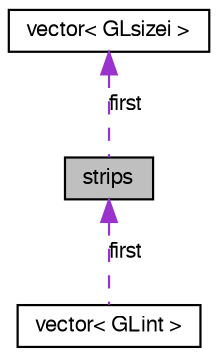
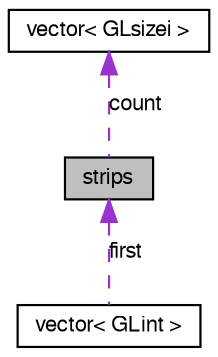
(127, 105) -> (137, 105)
